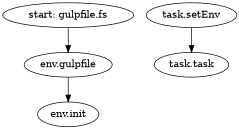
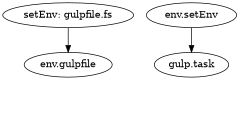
(68, 15) -> (68, 15)
(192, 15) -> (192, 15)
(192, 65) -> (192, 65)
(68, 114) -> none
